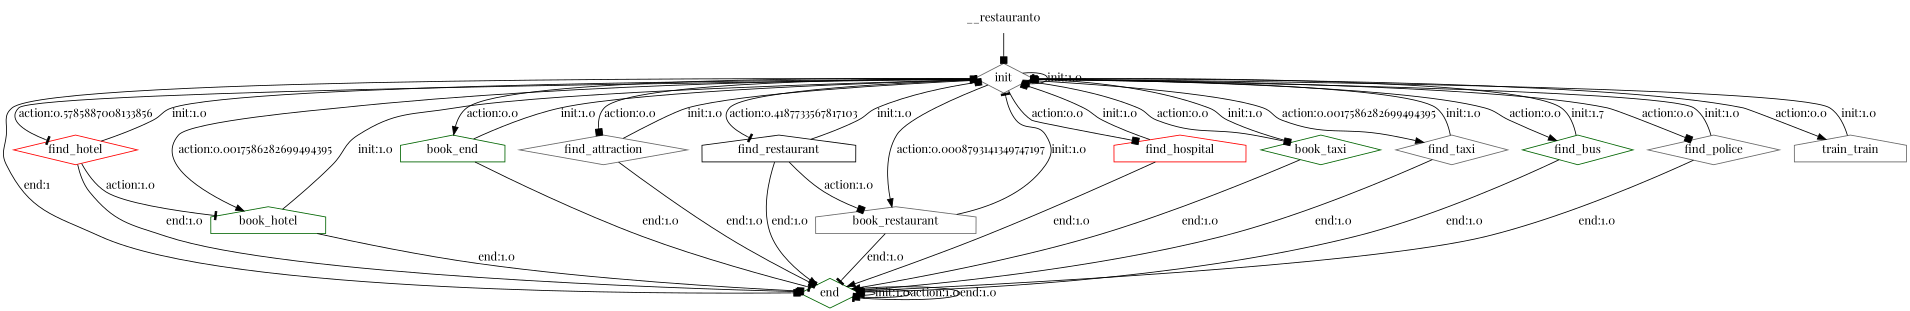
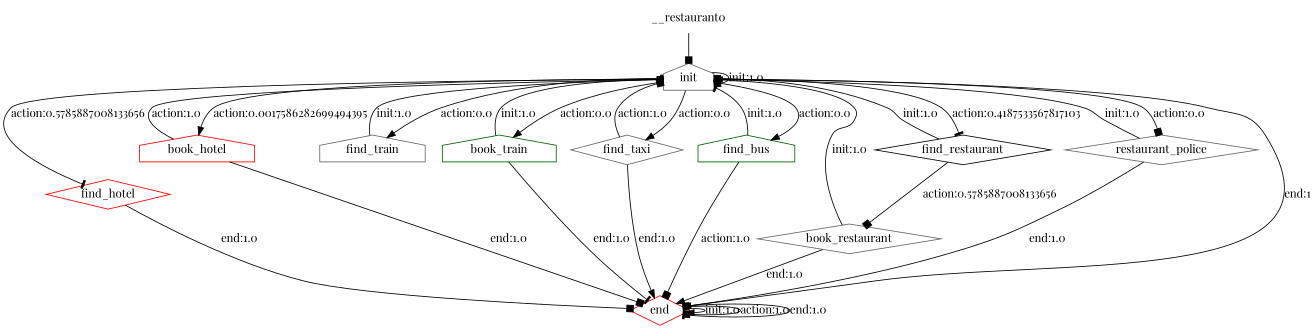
(1004, 78) -> (689, 78)
(530, 85) -> none
(101, 94) -> (1282, 192)
(86, 114) -> (78, 114)
(794, 114) -> (1017, 114)
(1359, 114) -> (705, 114)
(1464, 114) -> (643, 114)
(1588, 114) -> (765, 114)
(911, 122) -> none
(376, 150) -> (176, 114)
(453, 150) -> (499, 150)
(603, 150) -> none
(779, 150) -> (963, 150)
(1180, 150) -> none
(1321, 150) -> none
(1578, 150) -> (746, 150)
(1714, 150) -> (1161, 150)
(1850, 150) -> (372, 150)
(849, 186) -> (990, 194)
(140, 204) -> none
(268, 222) -> (197, 150)
(896, 222) -> (849, 239)
(1465, 222) -> (726, 239)
(769, 228) -> none
(864, 257) -> (753, 275)
(830, 293) -> (660, 311)
